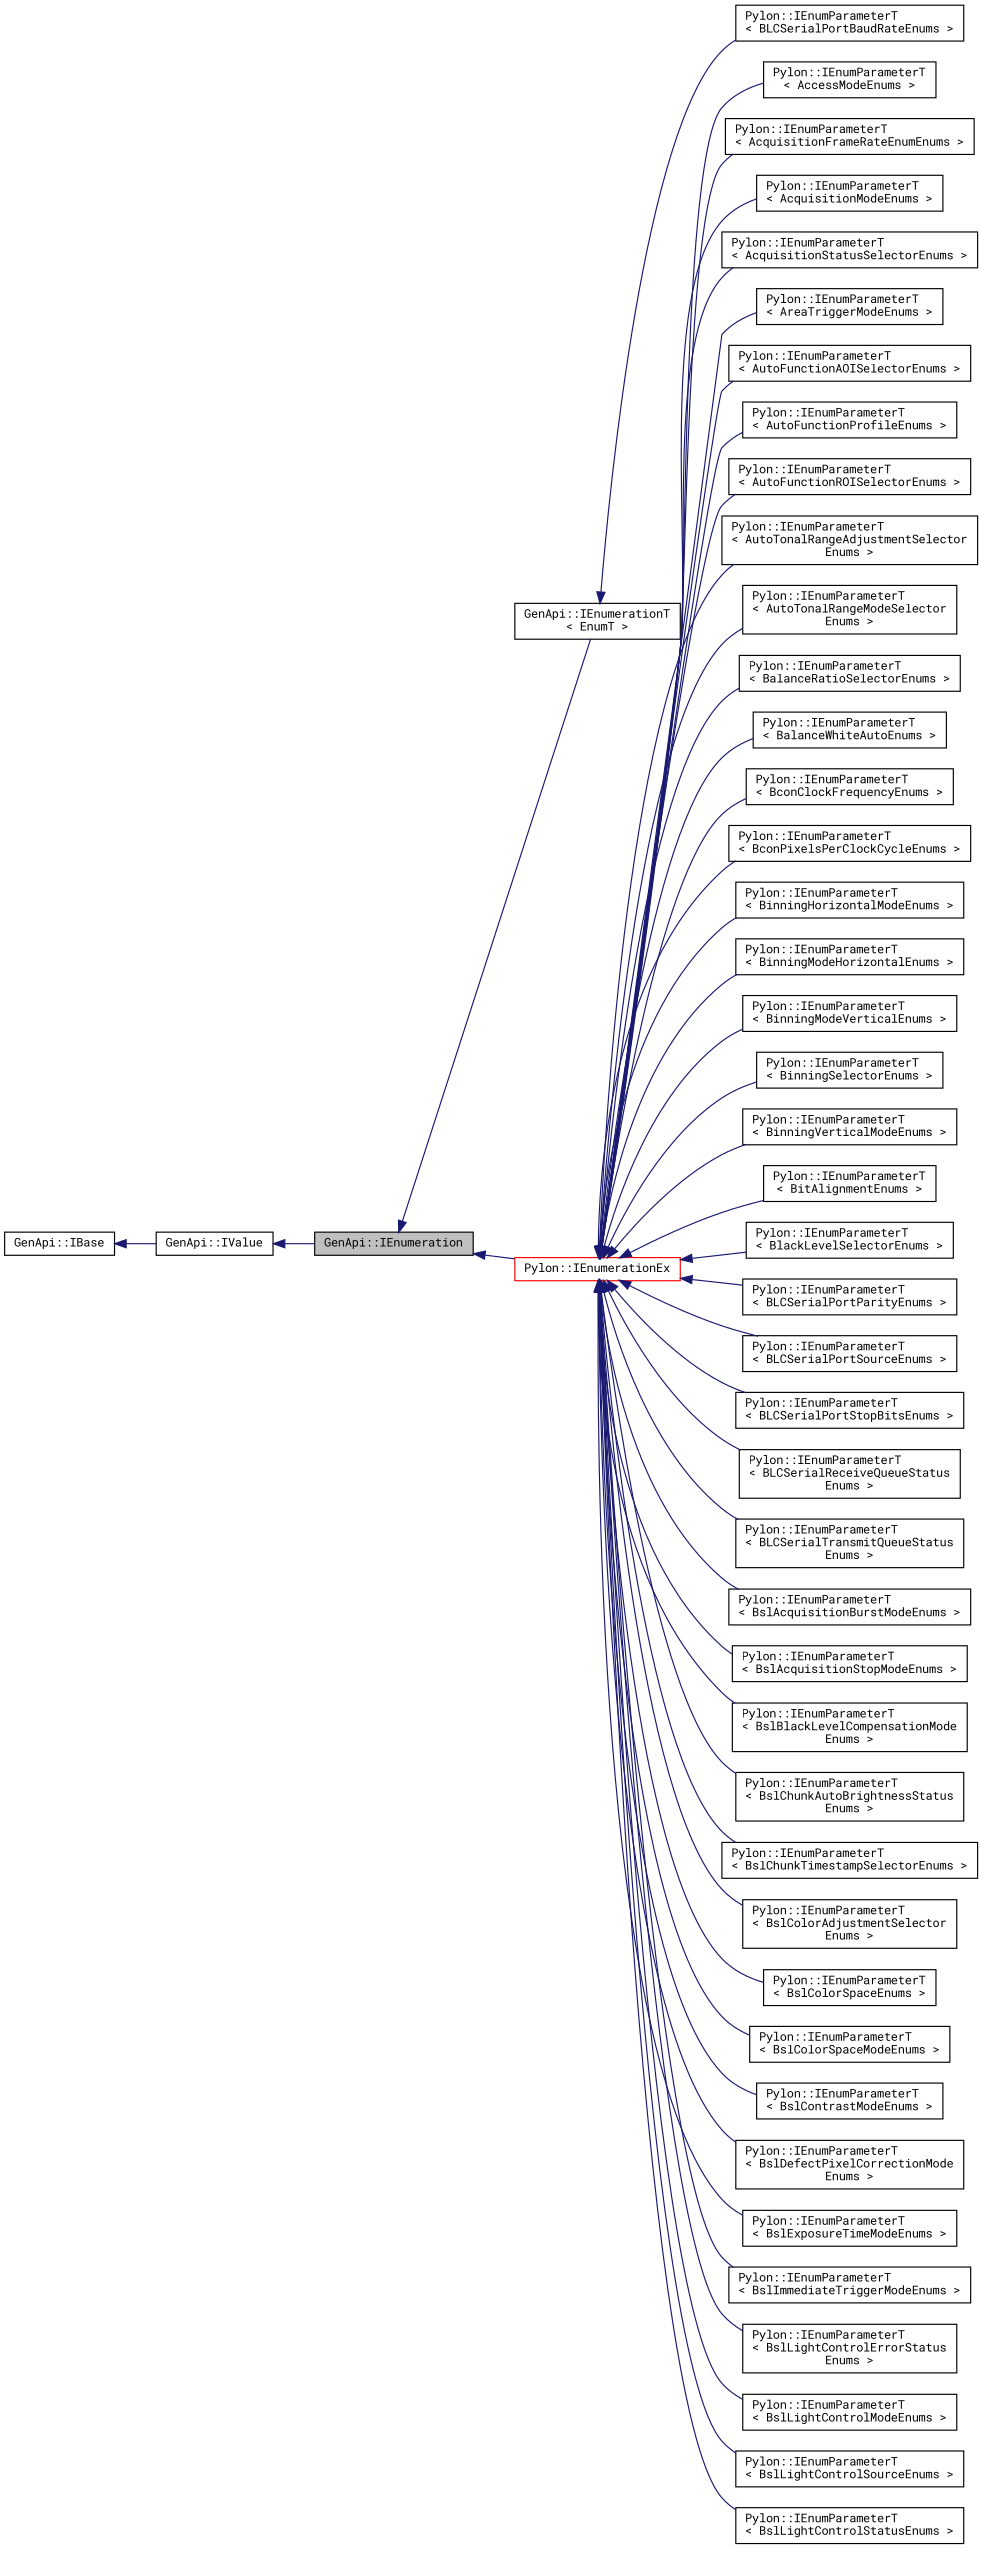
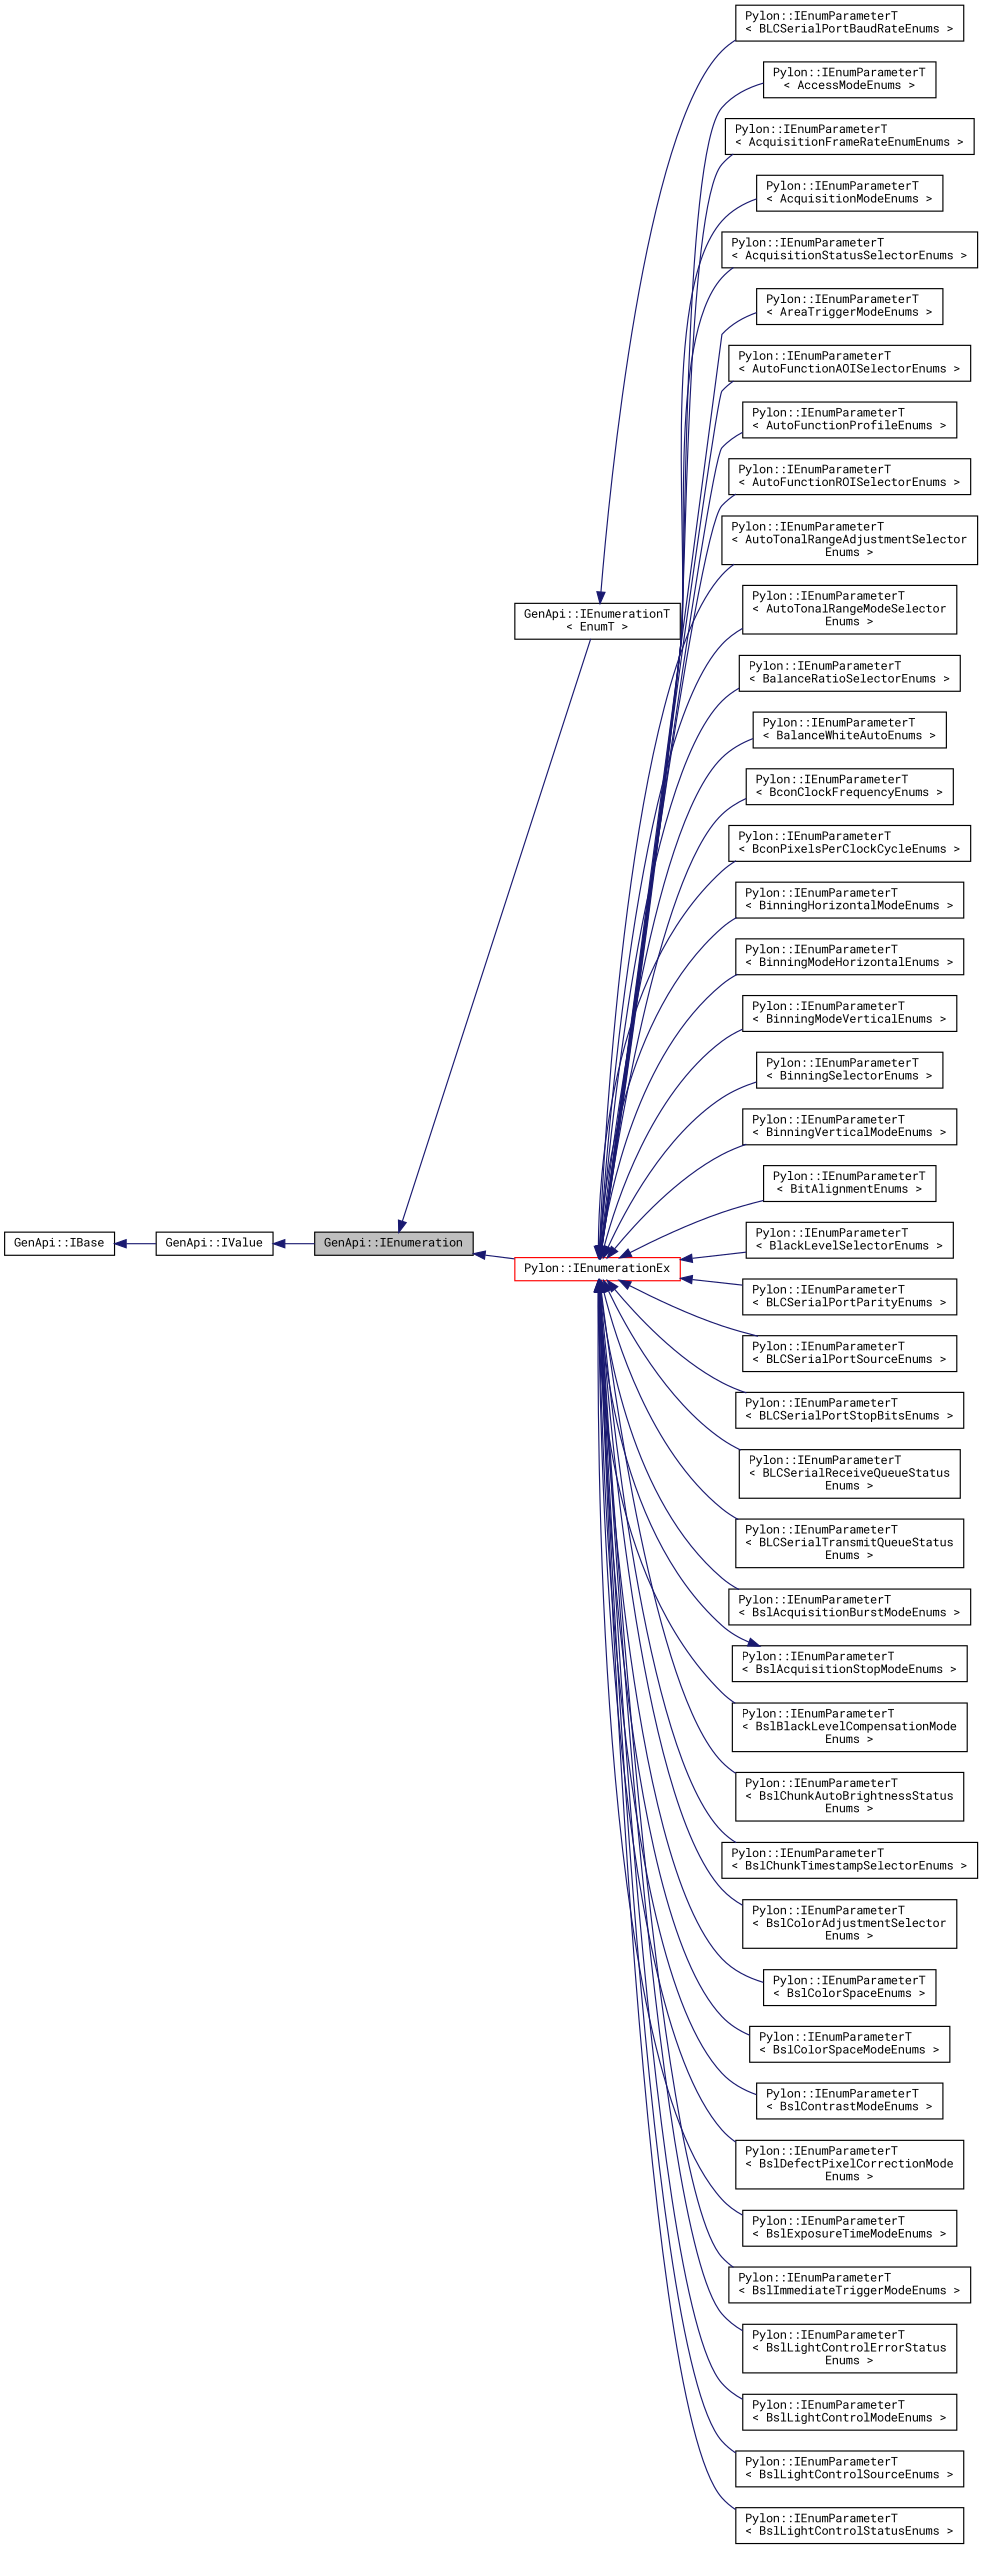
(651, 1543) -> (641, 1499)
